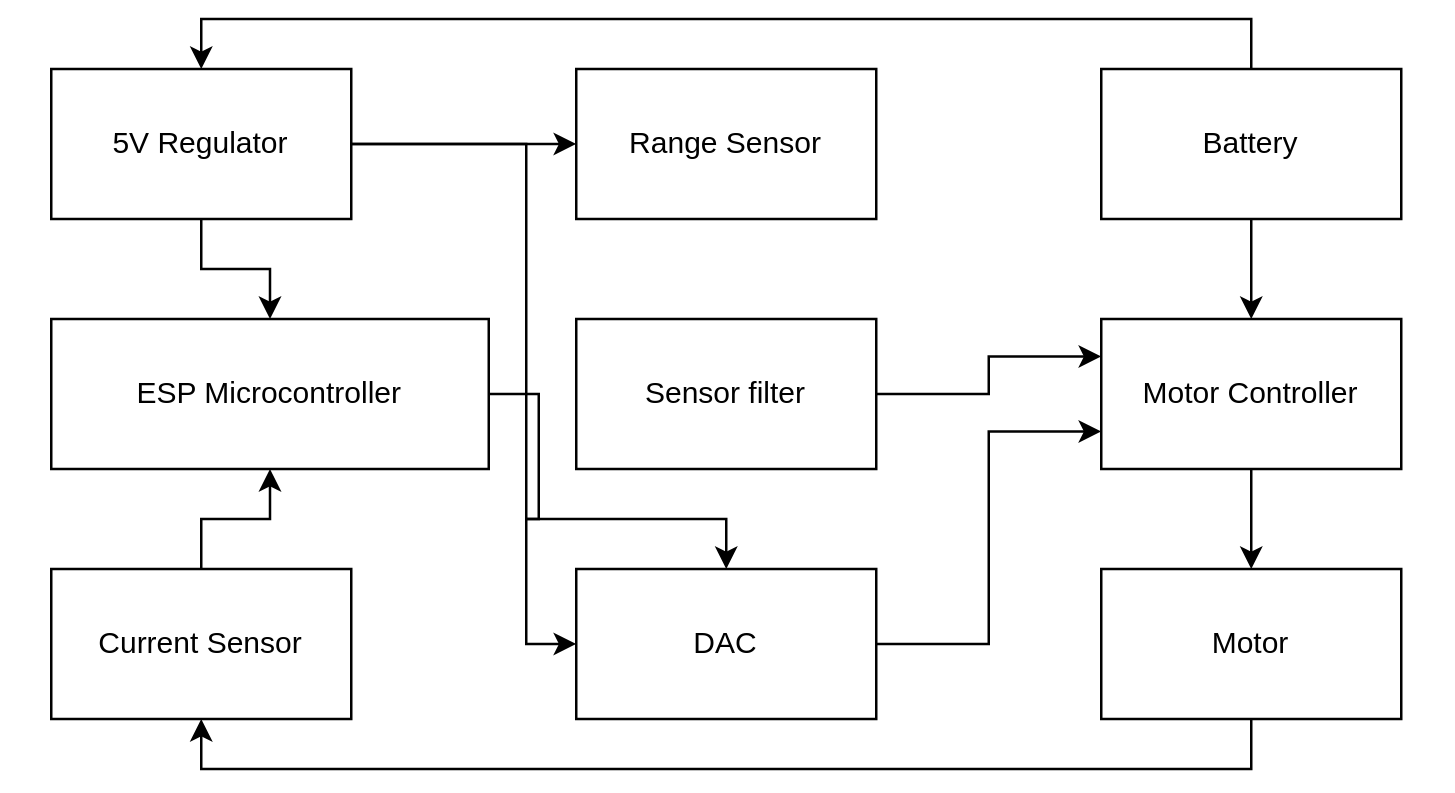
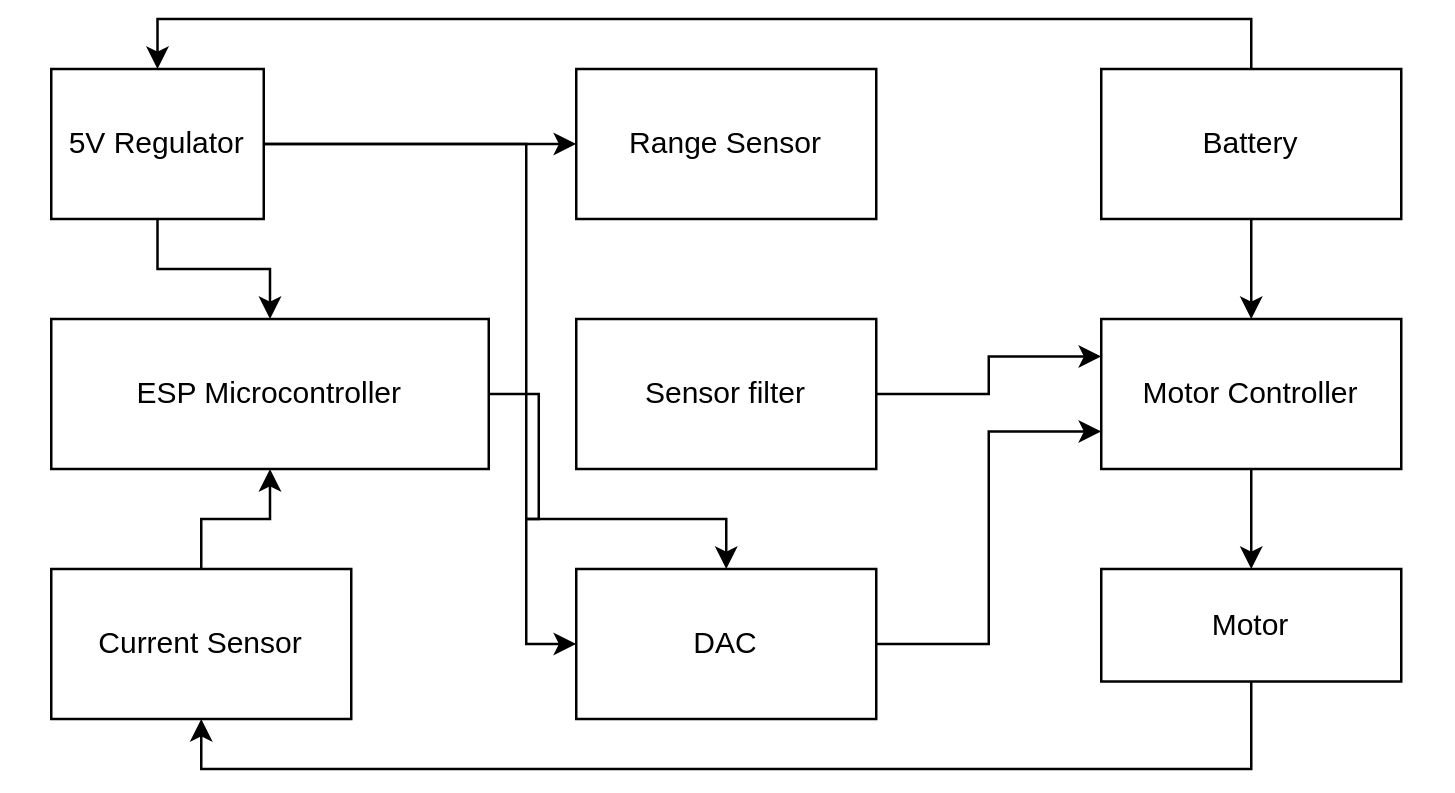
(201, 144) -> (158, 144)
(1251, 644) -> (1251, 625)
